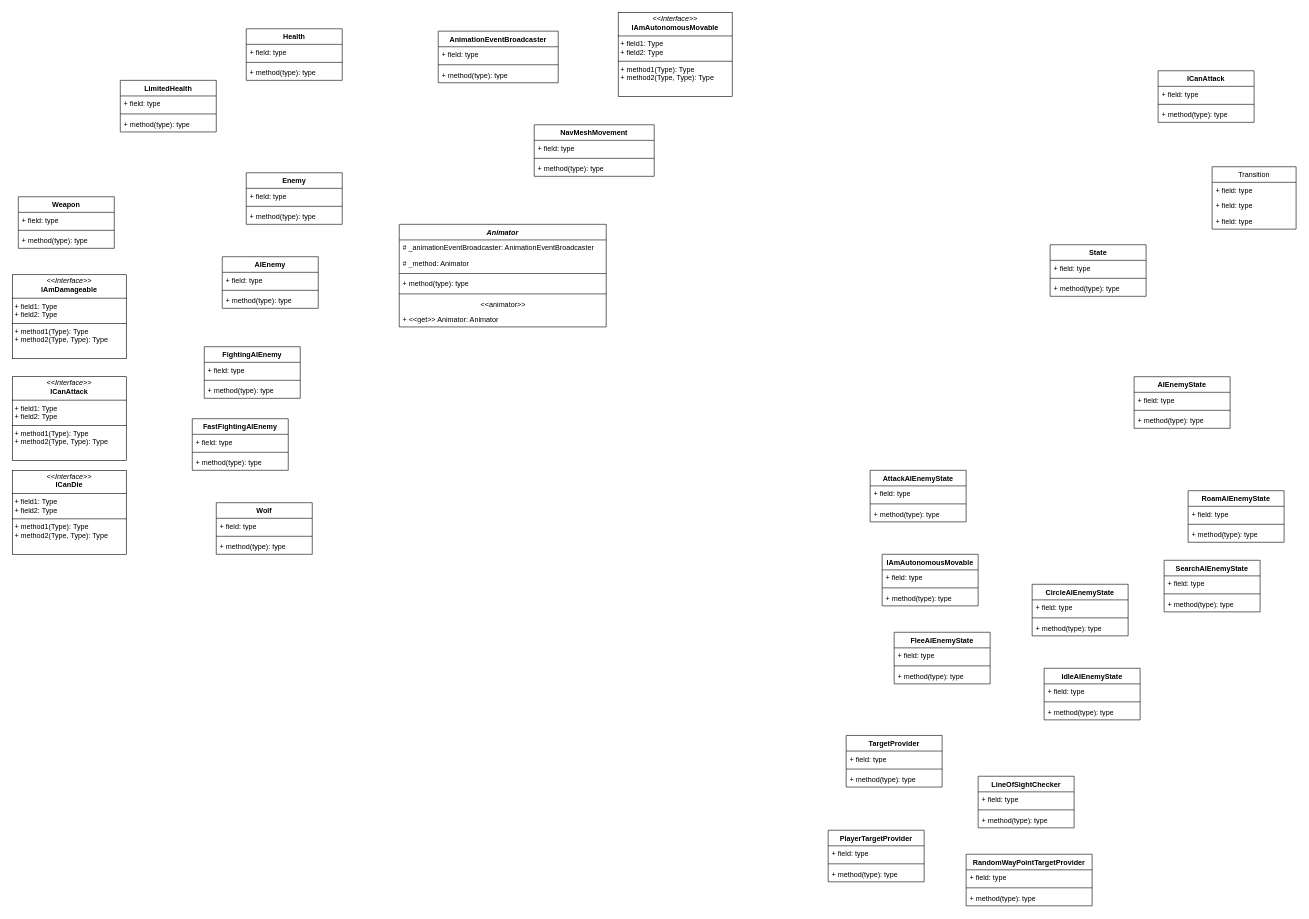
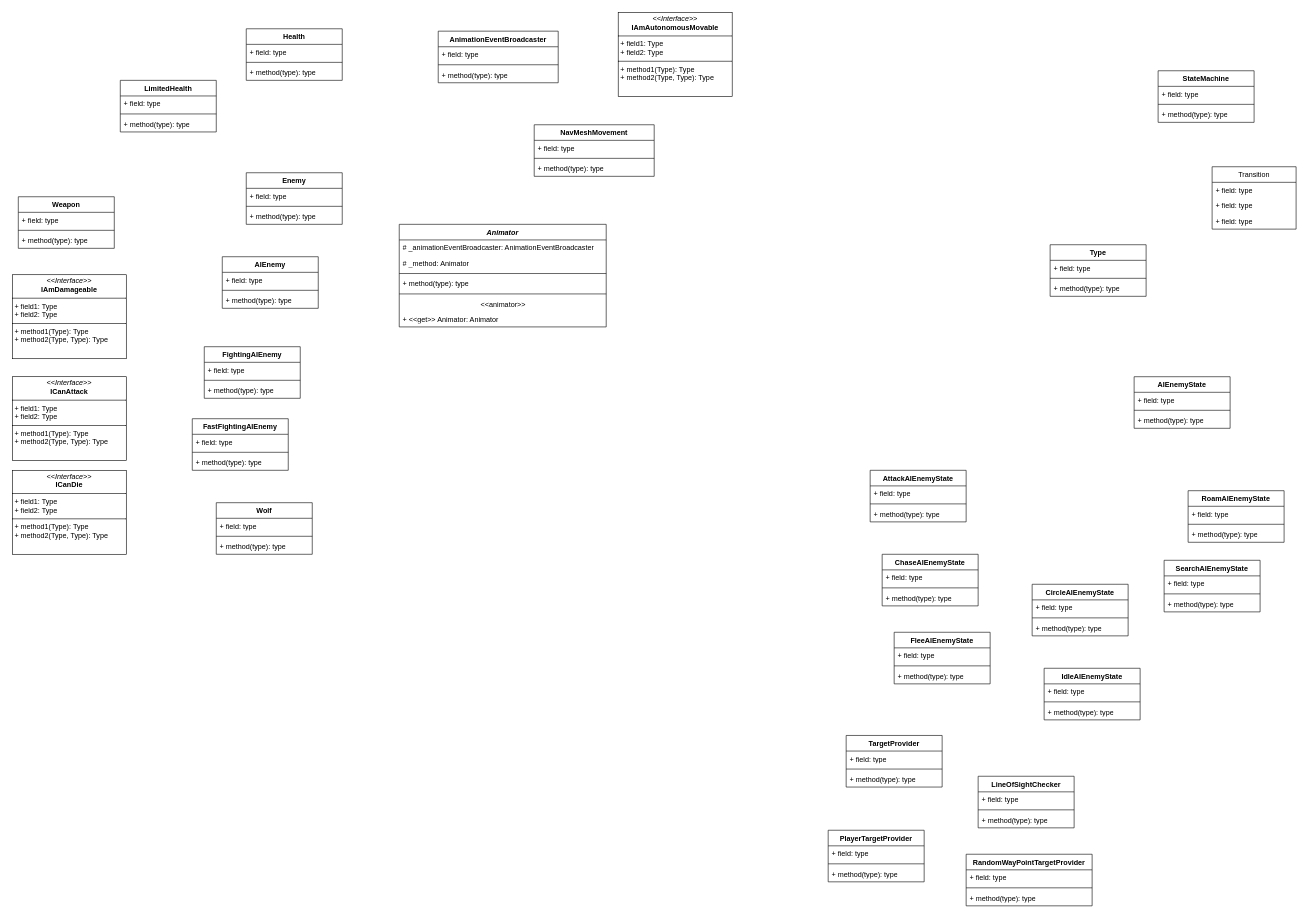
(1206, 79) -> (1206, 79)
(1098, 253) -> (1098, 253)
(930, 563) -> (930, 563)
